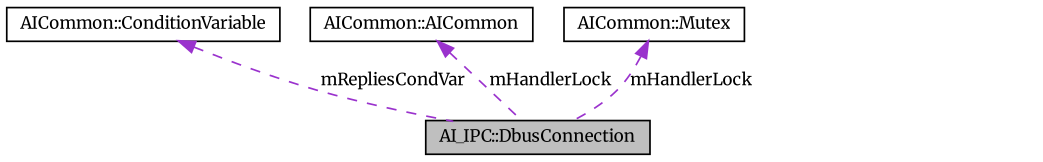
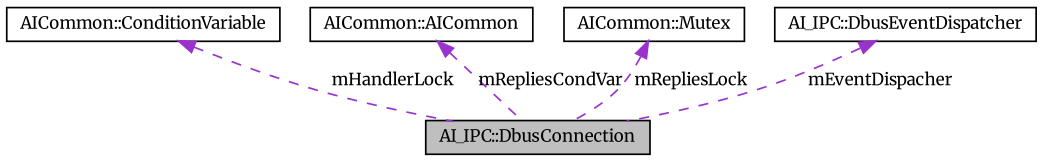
none -> (905, 24)
(391, 81) -> (391, 81)
(549, 81) -> (549, 81)
(690, 81) -> (690, 81)
